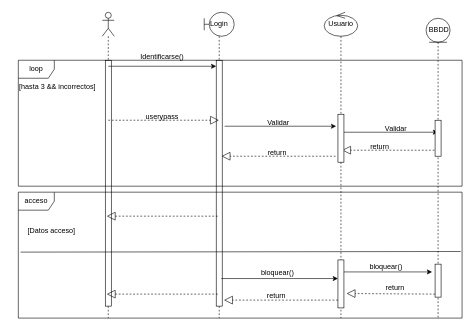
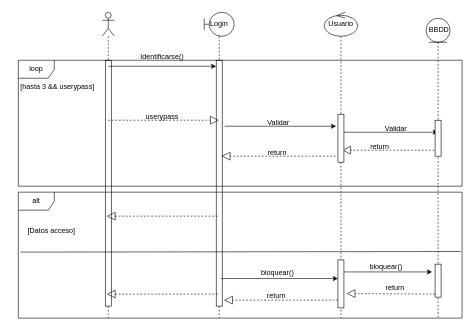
(58, 87) -> (58, 87)
(36, 201) -> (36, 201)
